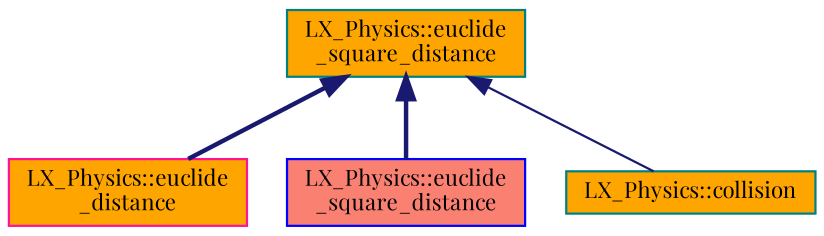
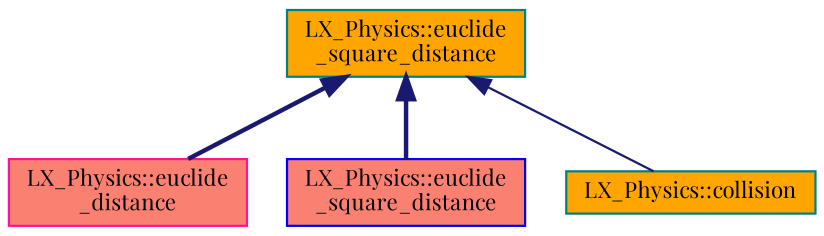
(128, 192) -> (128, 192)
